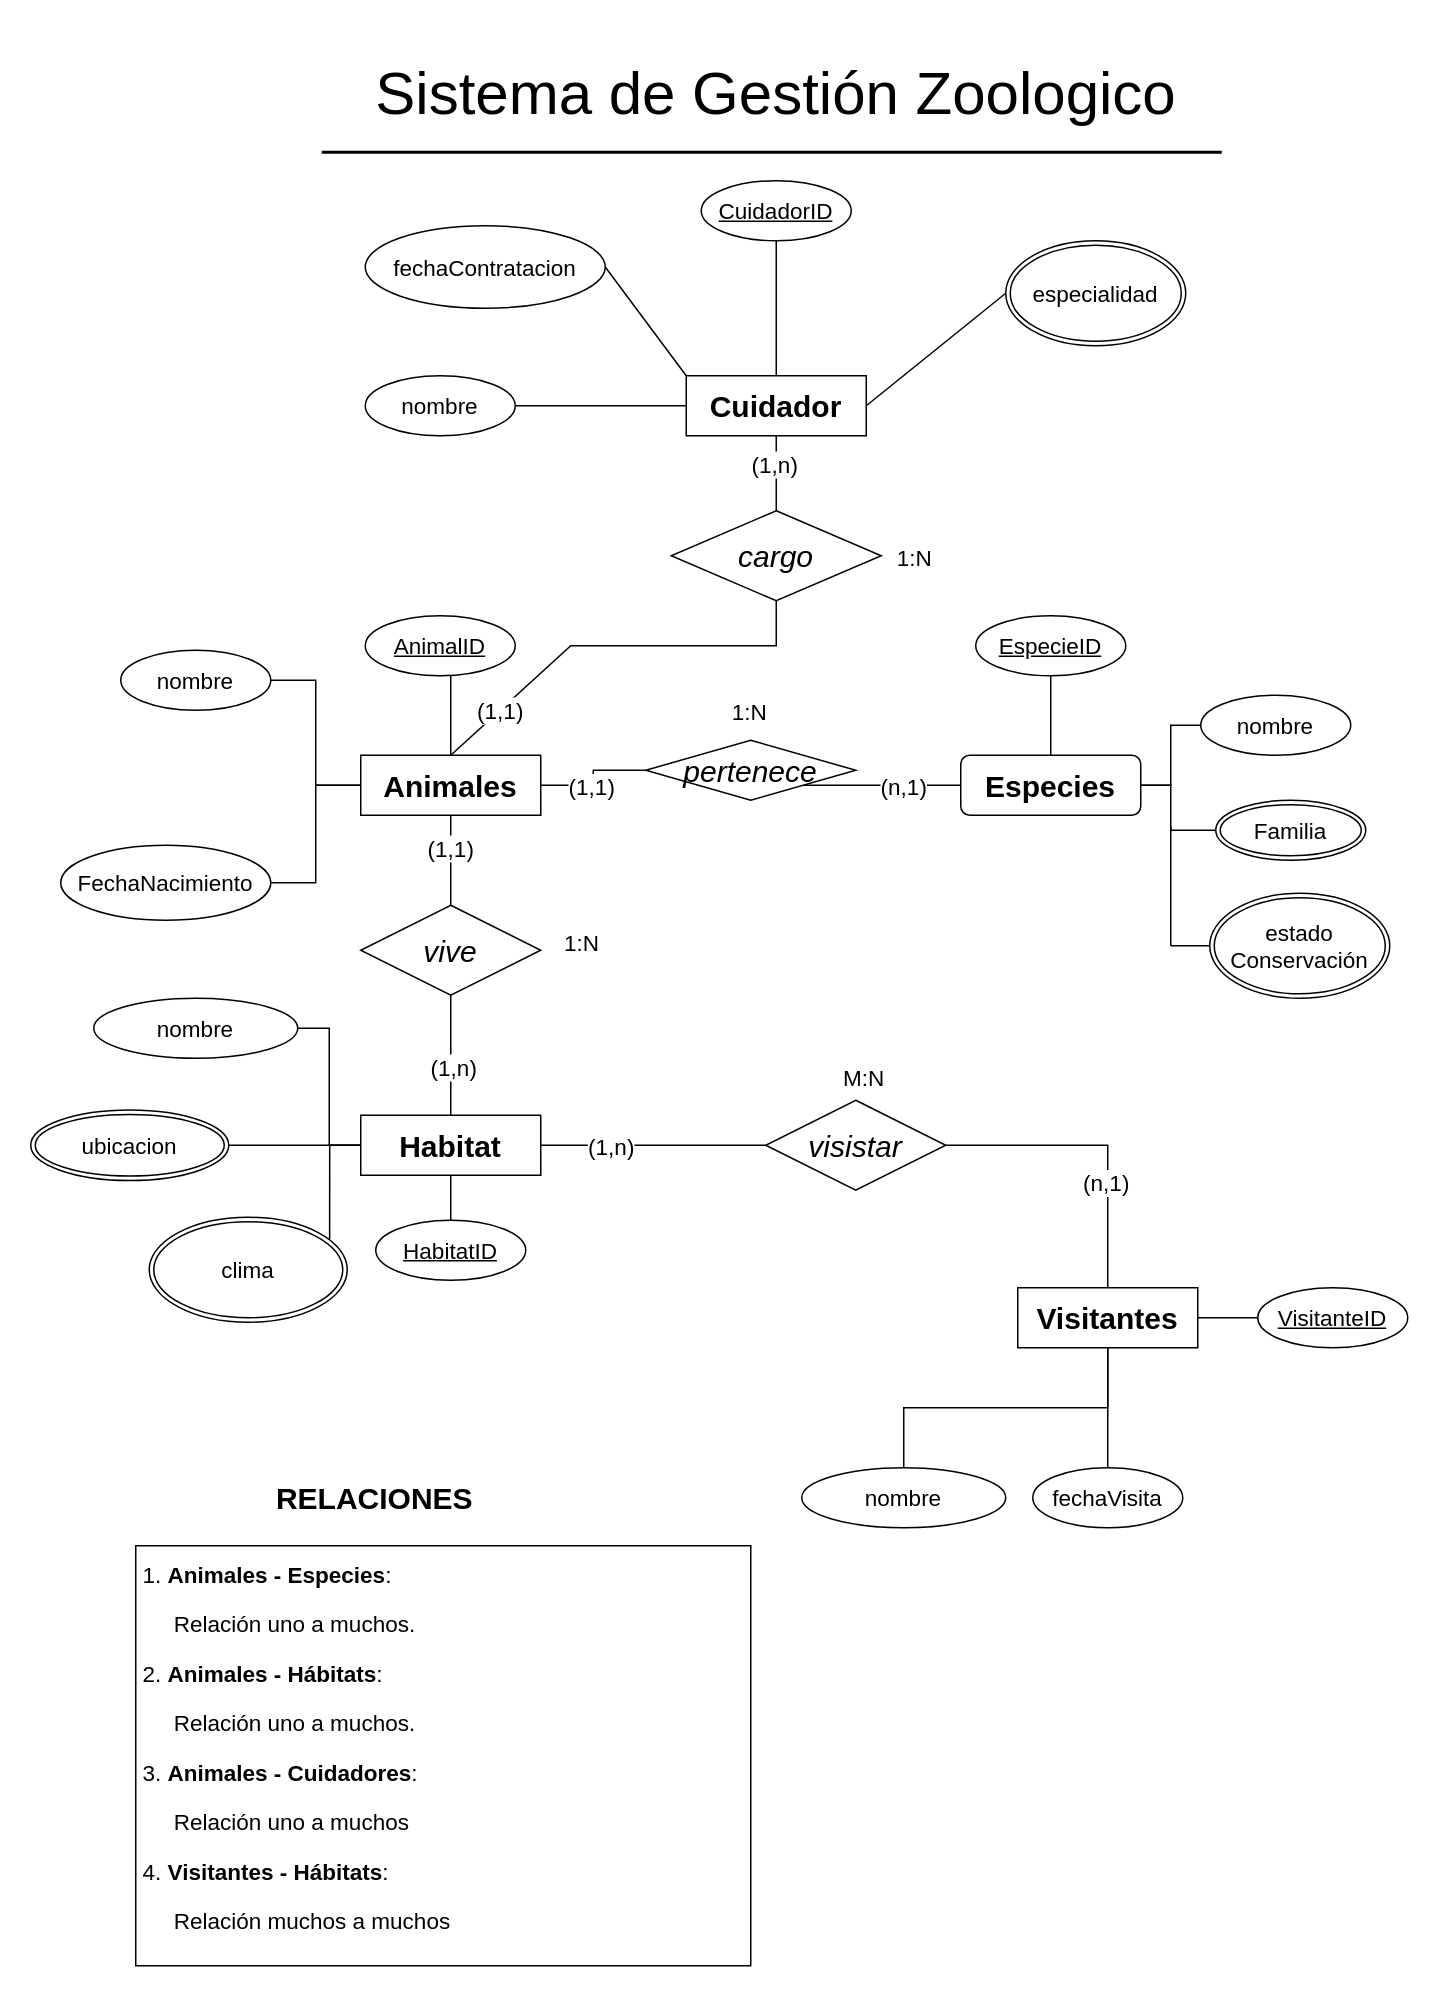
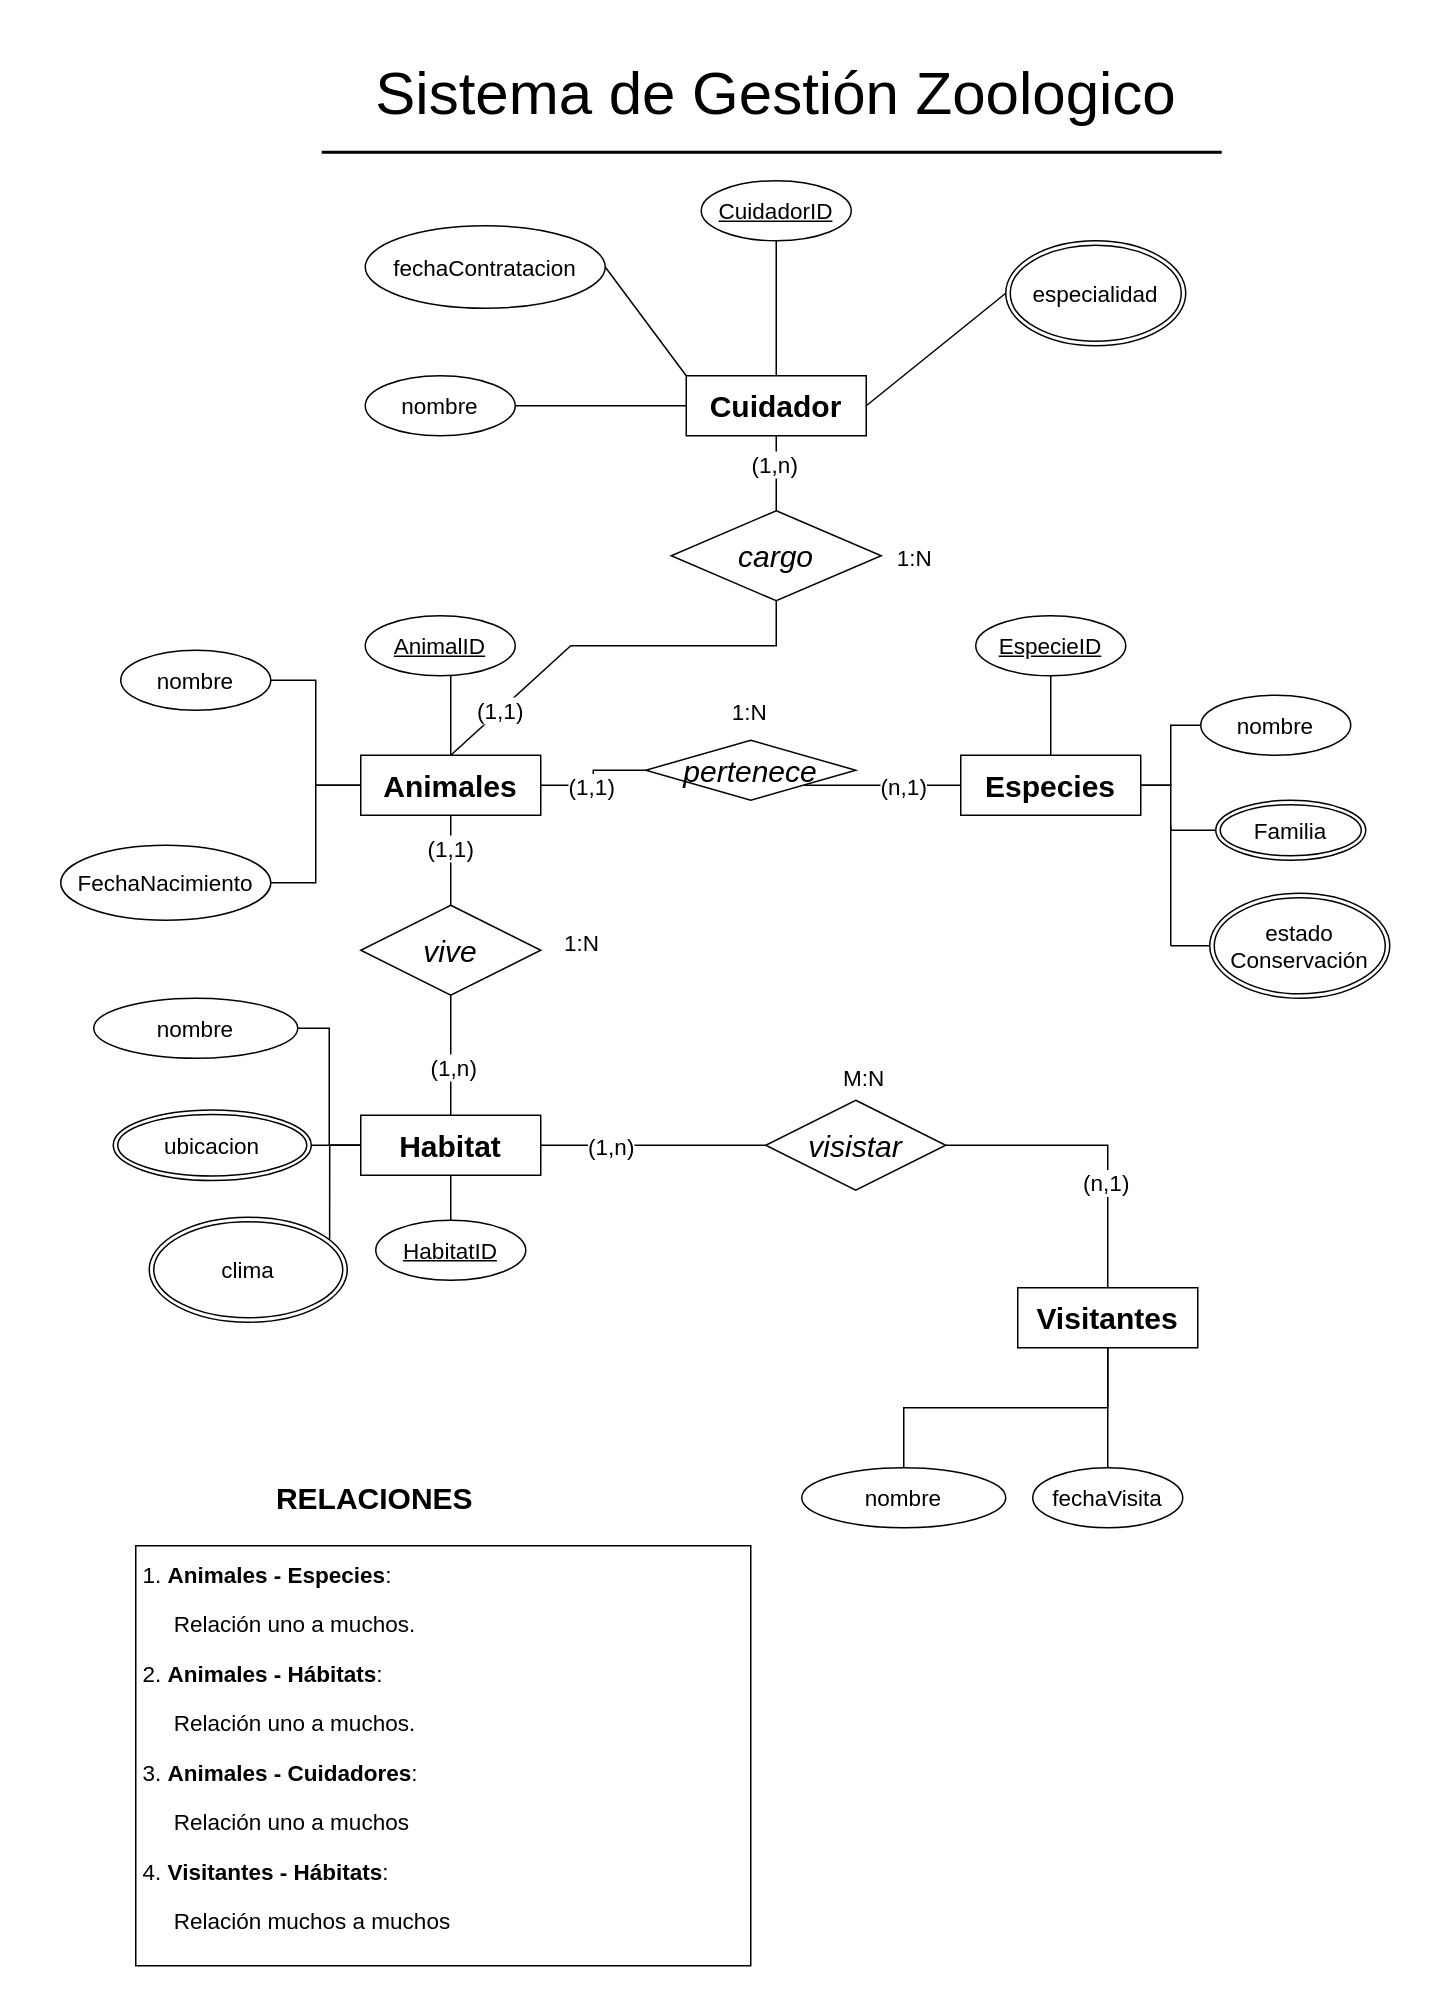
(1051, 785) -> (1051, 785)
(130, 1145) -> (212, 1145)
(1228, 1318) -> none
(1333, 1318) -> none
